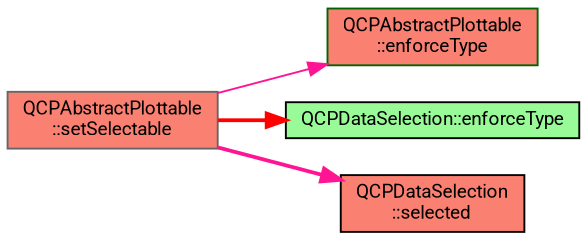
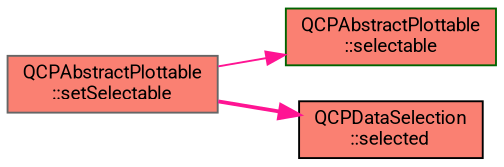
(433, 37) -> (391, 37)
(433, 120) -> none
